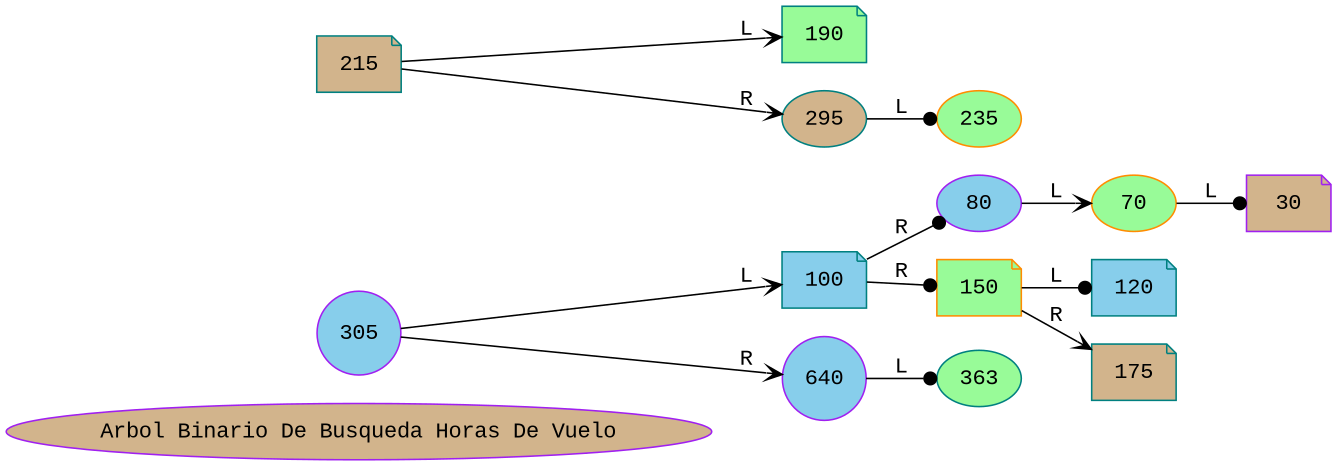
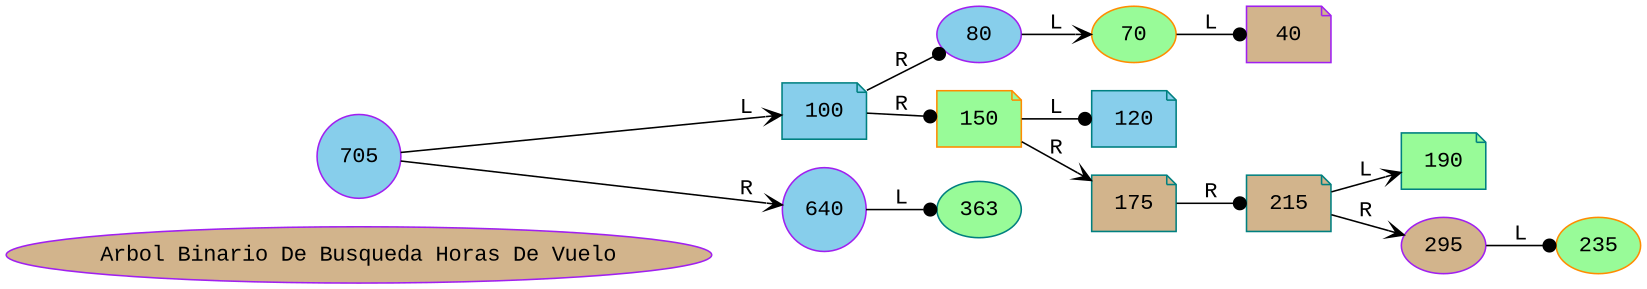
(824, 119) -> (1444, 246)
none -> (1205, 203)
(1289, 203) -> (1289, 34)
(359, 333) -> (359, 156)
